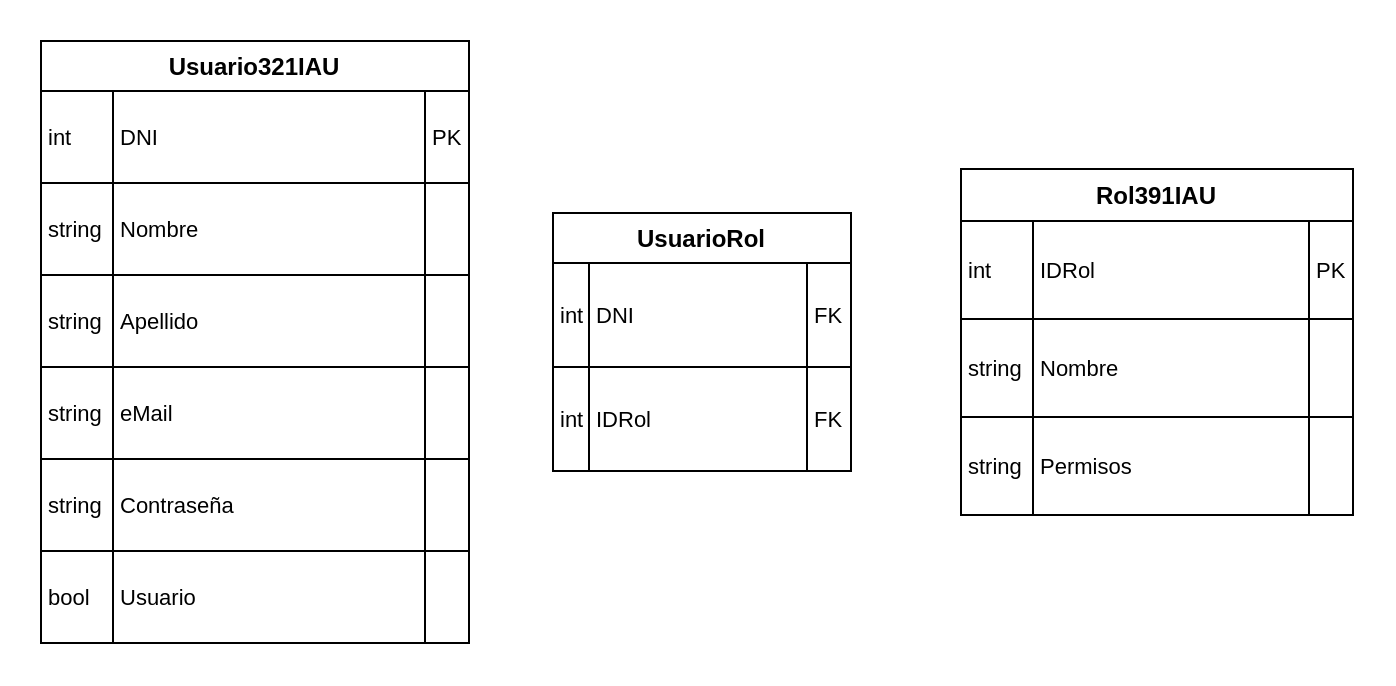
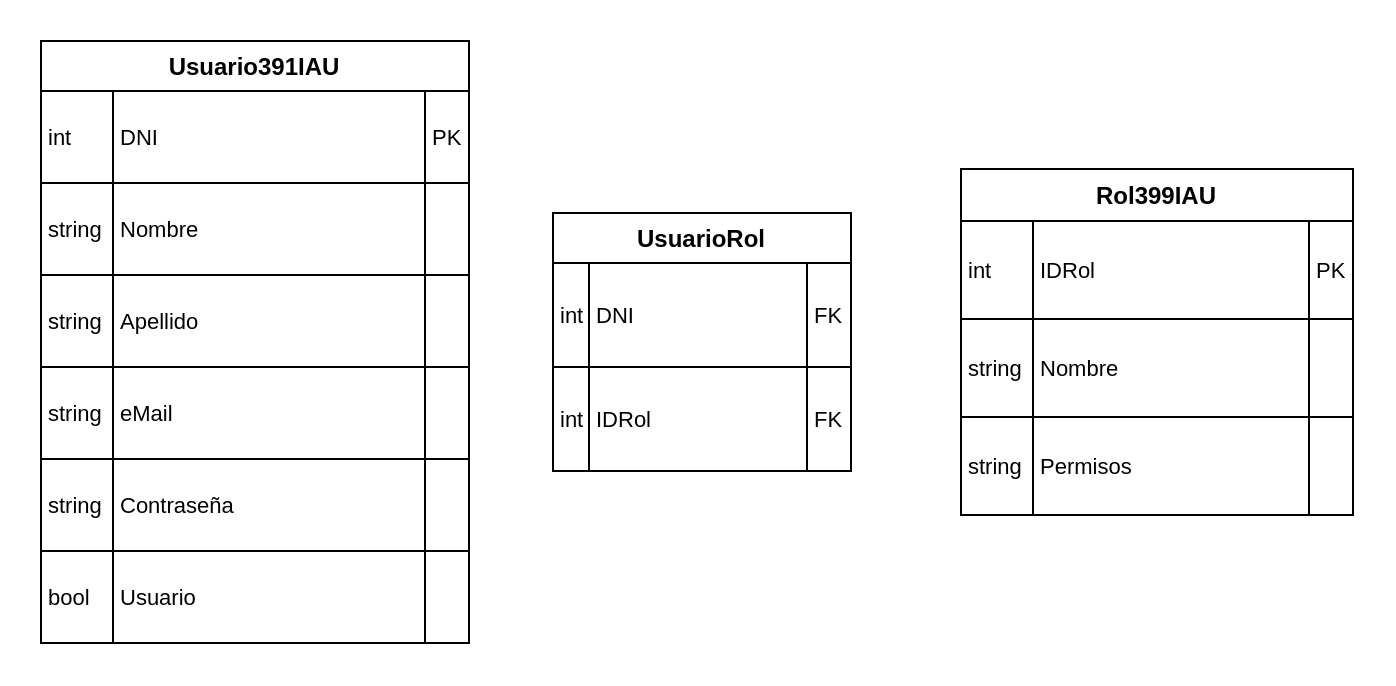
(254, 67) -> (254, 67)
(1156, 196) -> (1156, 196)
